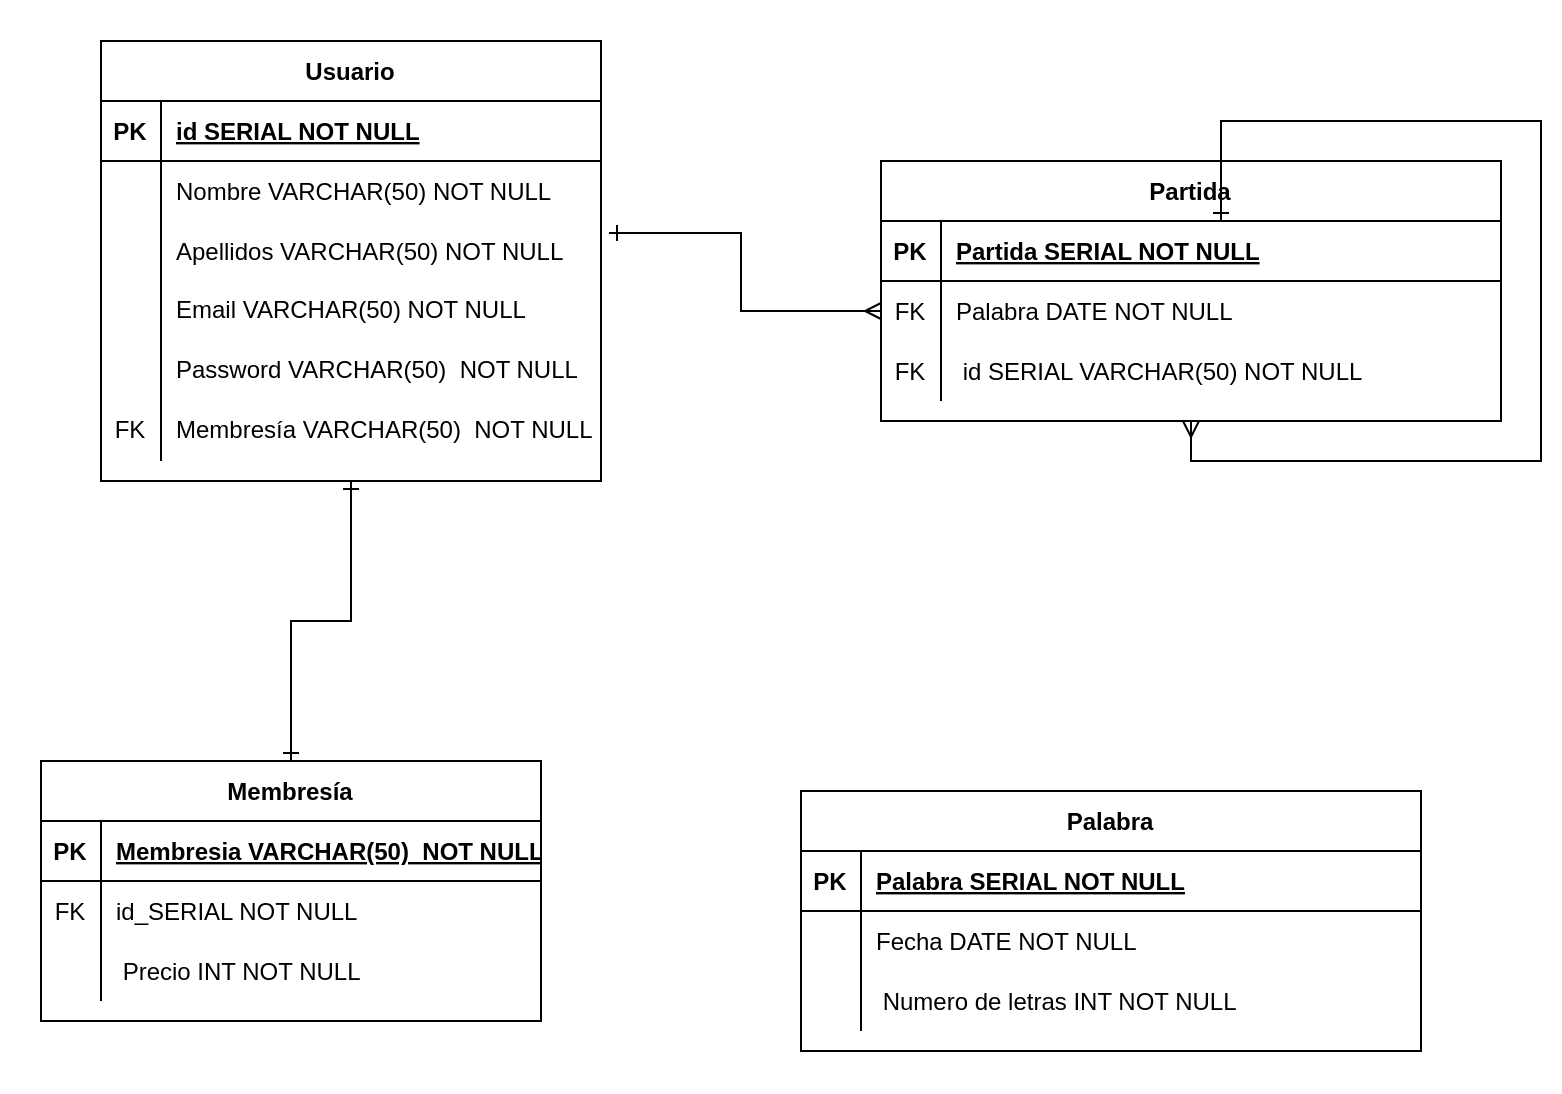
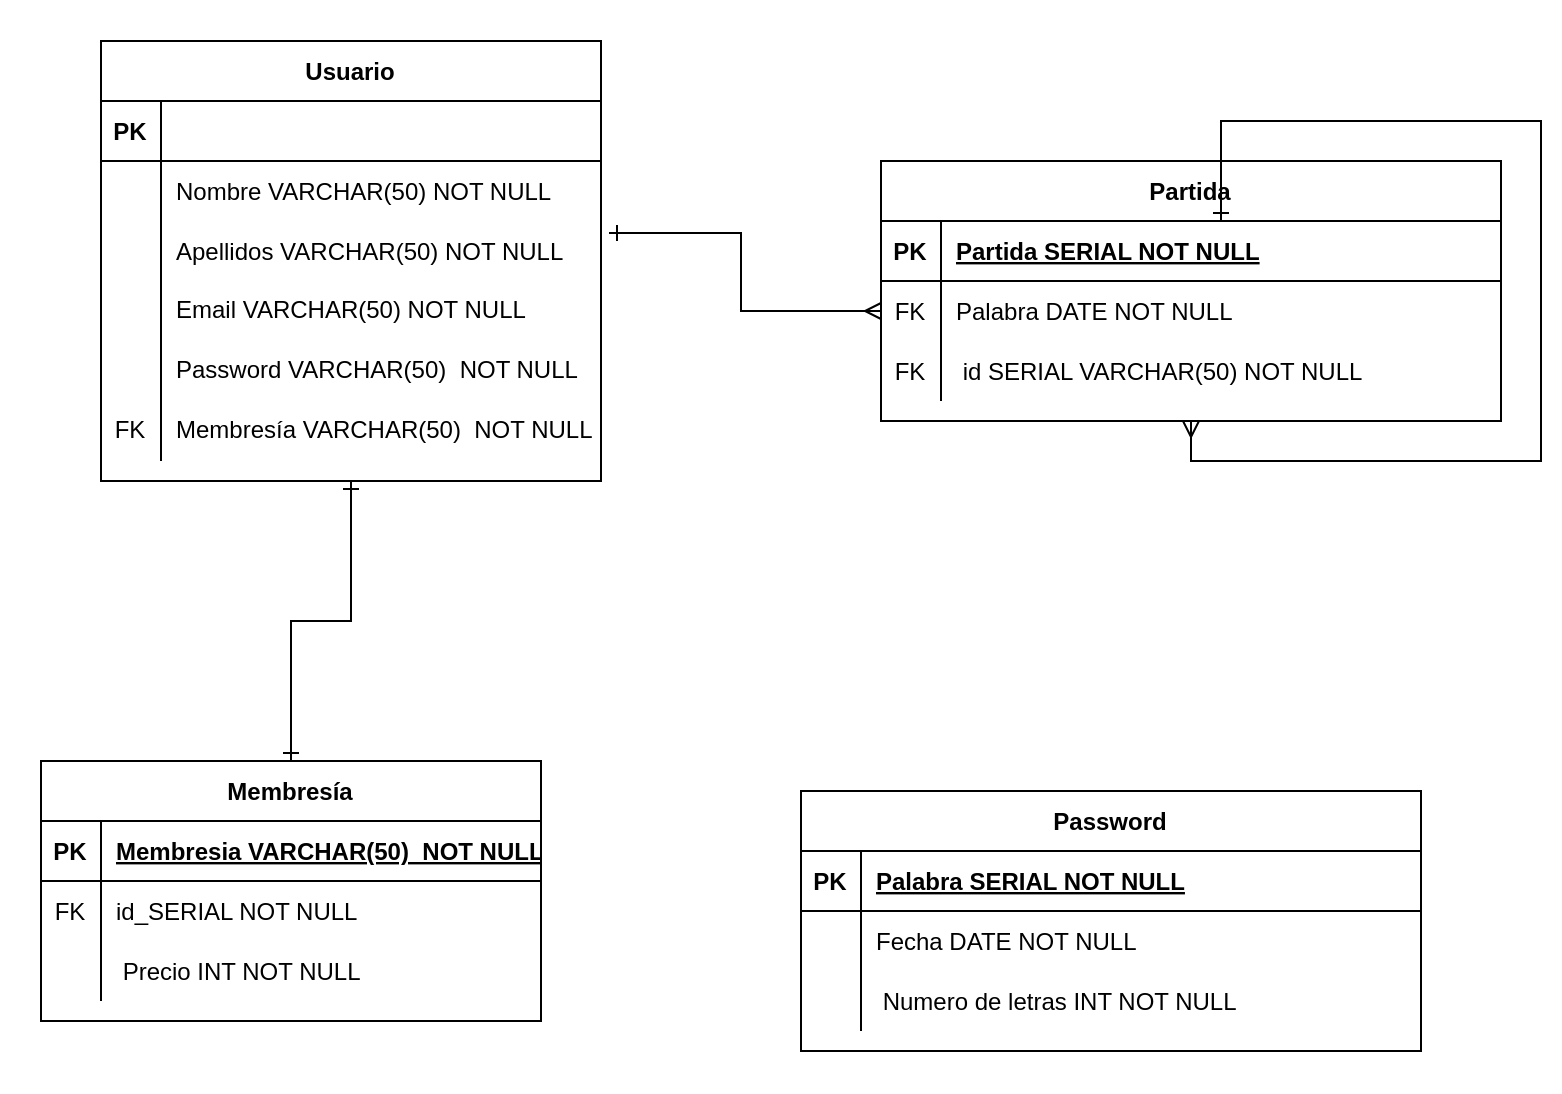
(381, 131) -> none
(1110, 822) -> (1110, 822)
